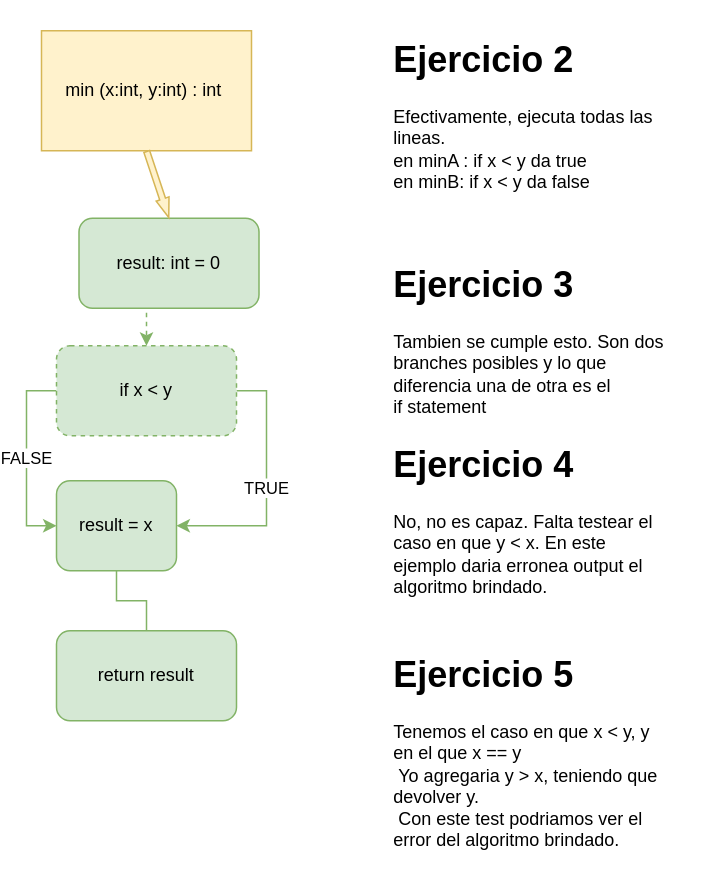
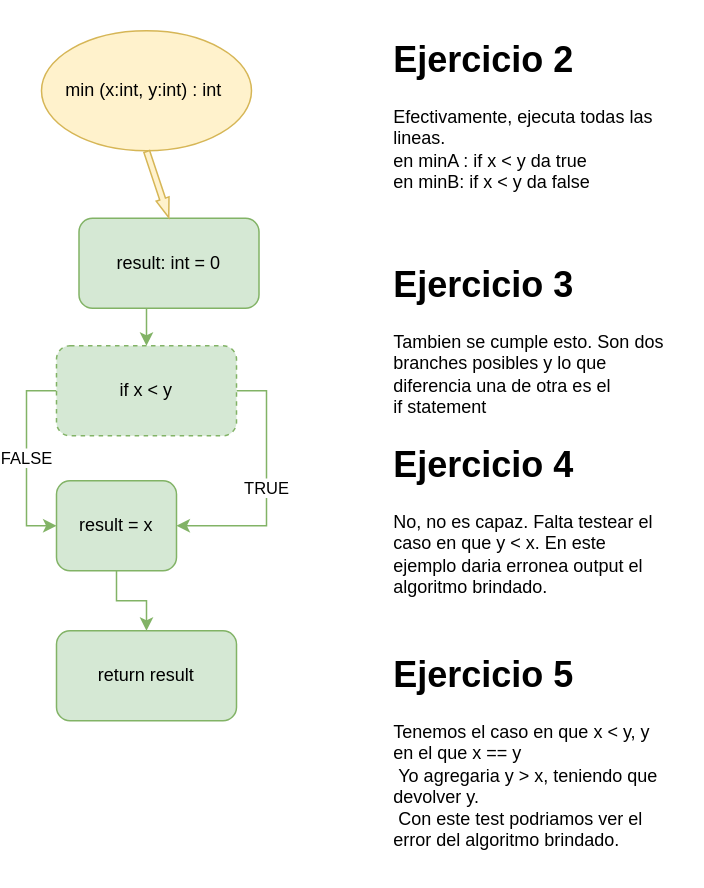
(146, 91) -> (146, 91)
(146, 319) -> (146, 319)
(146, 623) -> (146, 619)
